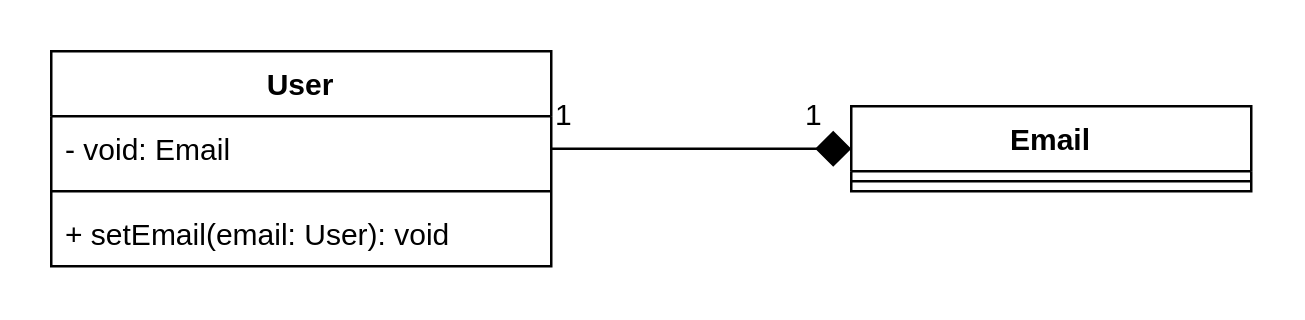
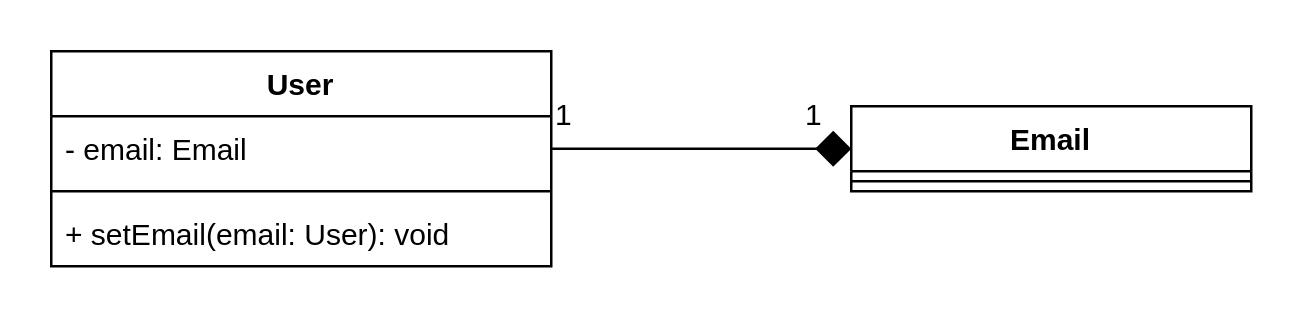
(151, 150) -> (155, 150)
